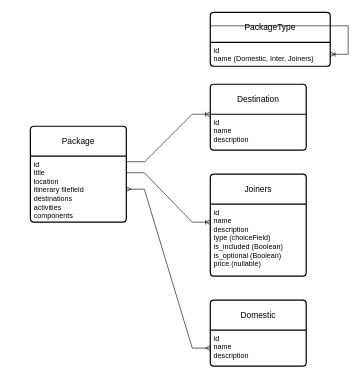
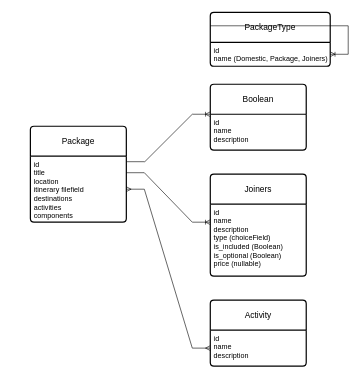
(270, 55) -> (274, 55)
(258, 99) -> (258, 99)
(258, 315) -> (258, 315)
